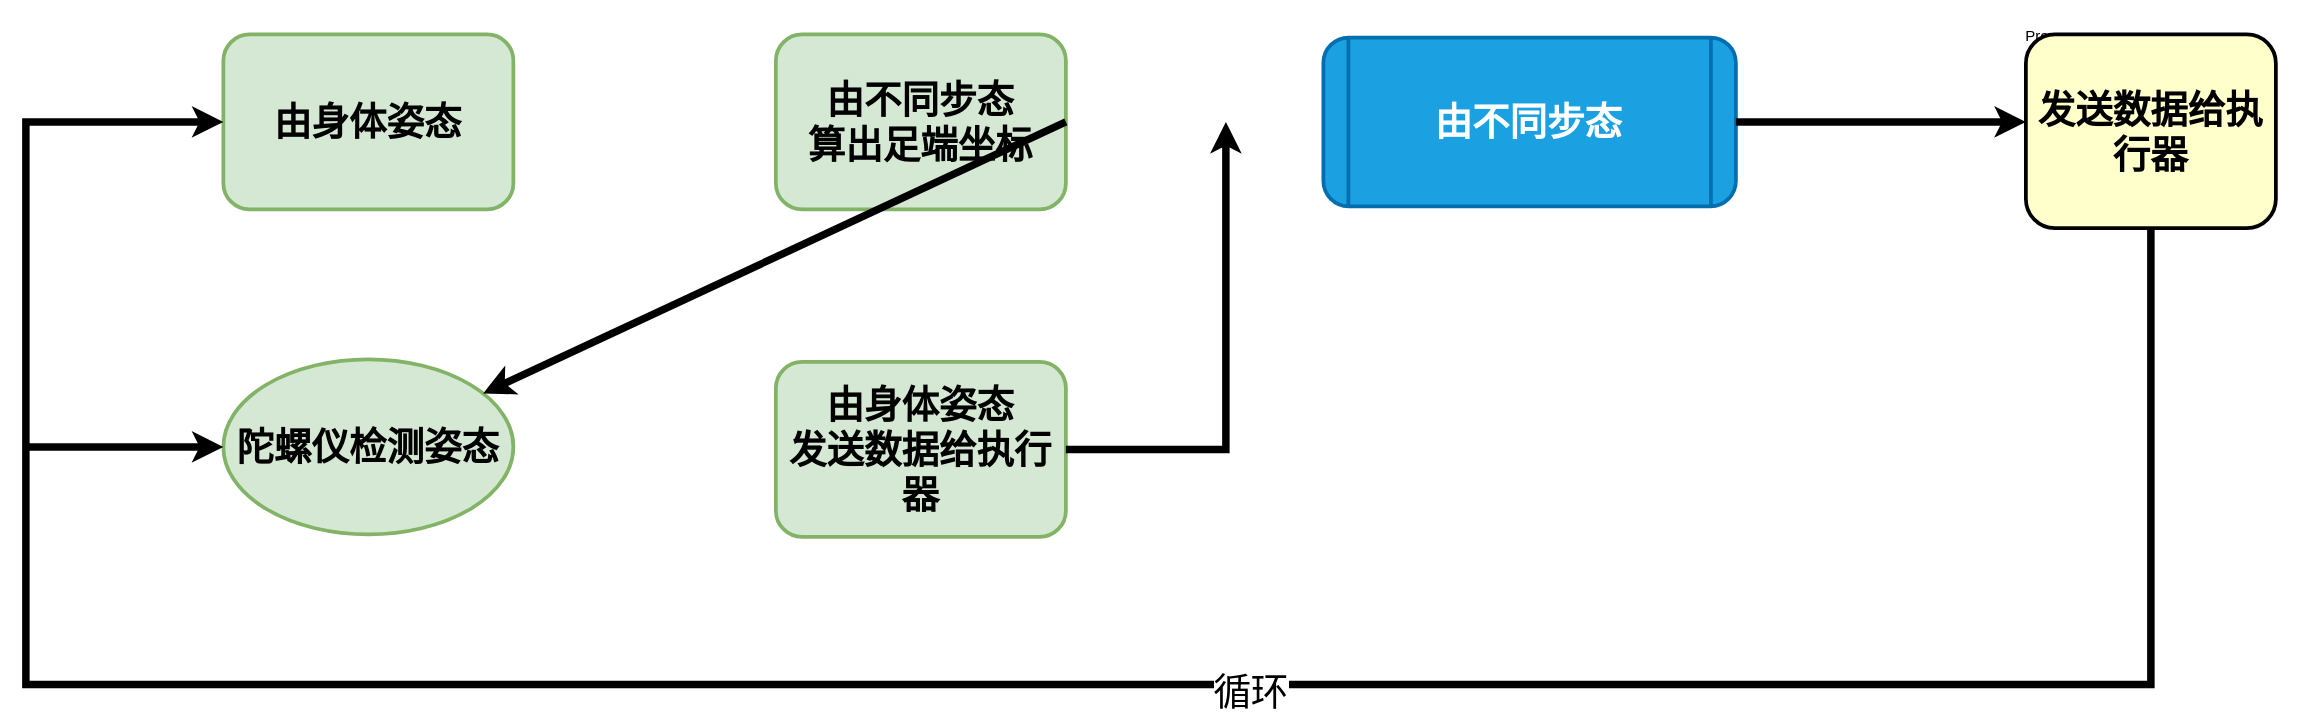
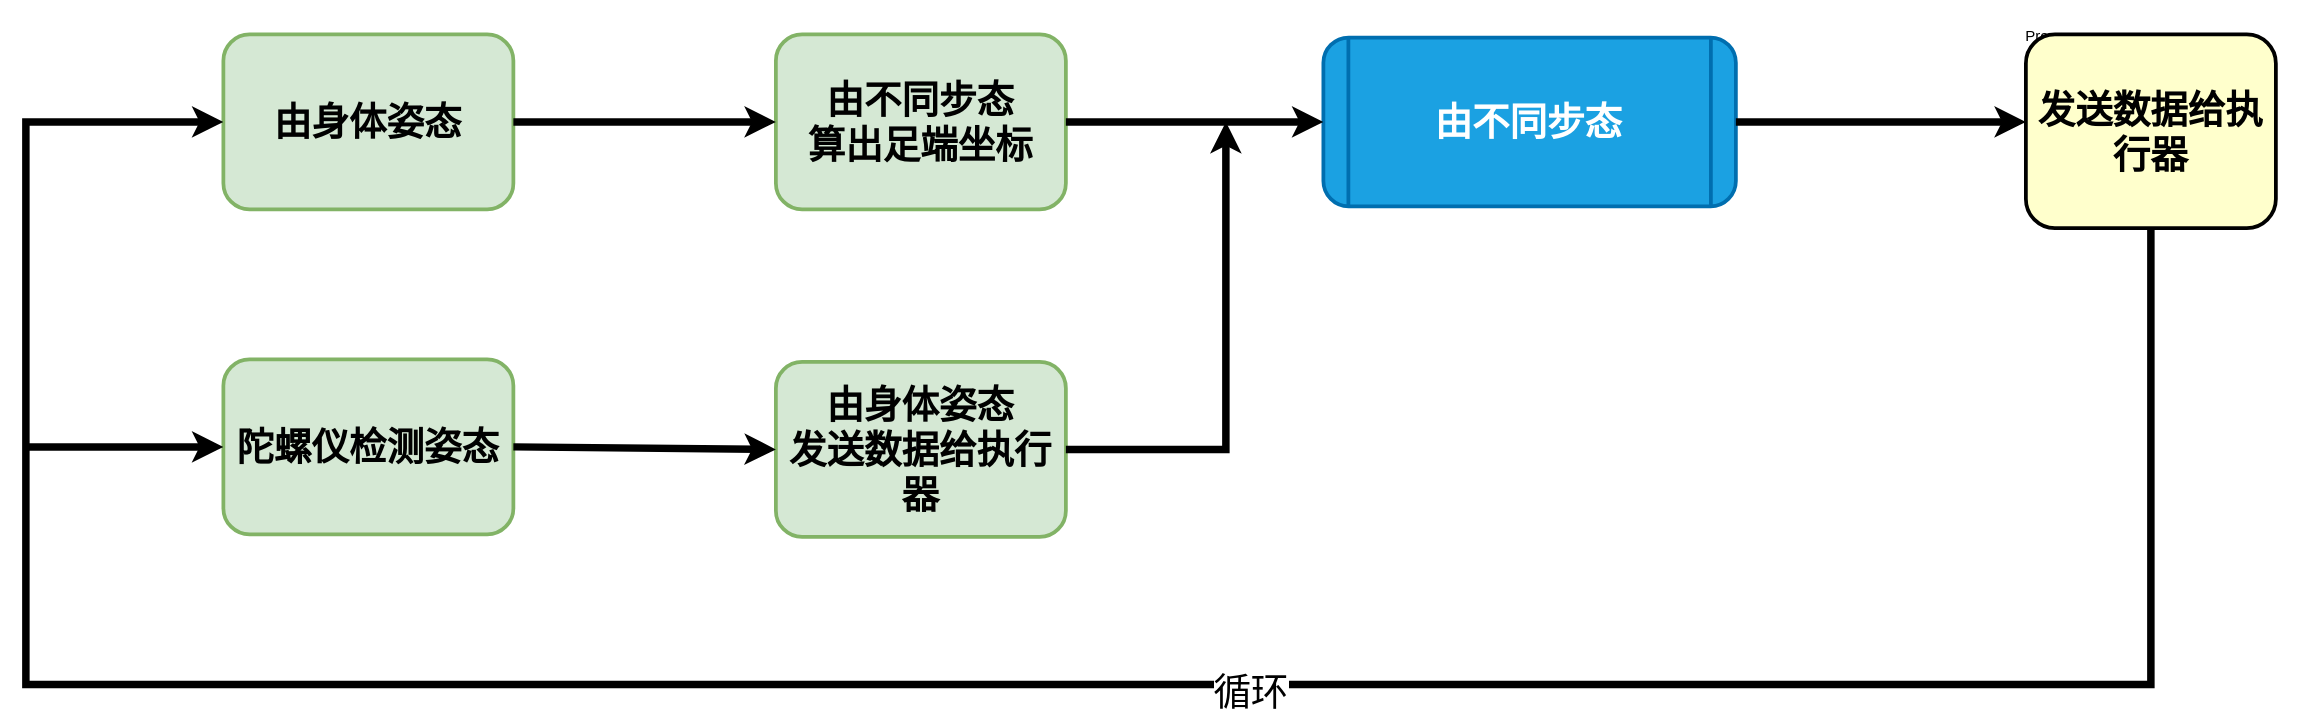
none -> (635, 122)
(784, 253) -> (1184, 122)
(368, 447) -> (368, 447)
none -> (635, 448)
